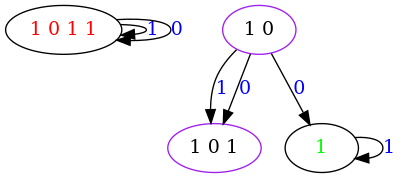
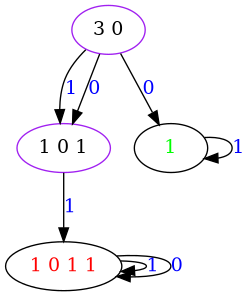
(259, 30) -> (109, 30)
none -> (64, 200)
